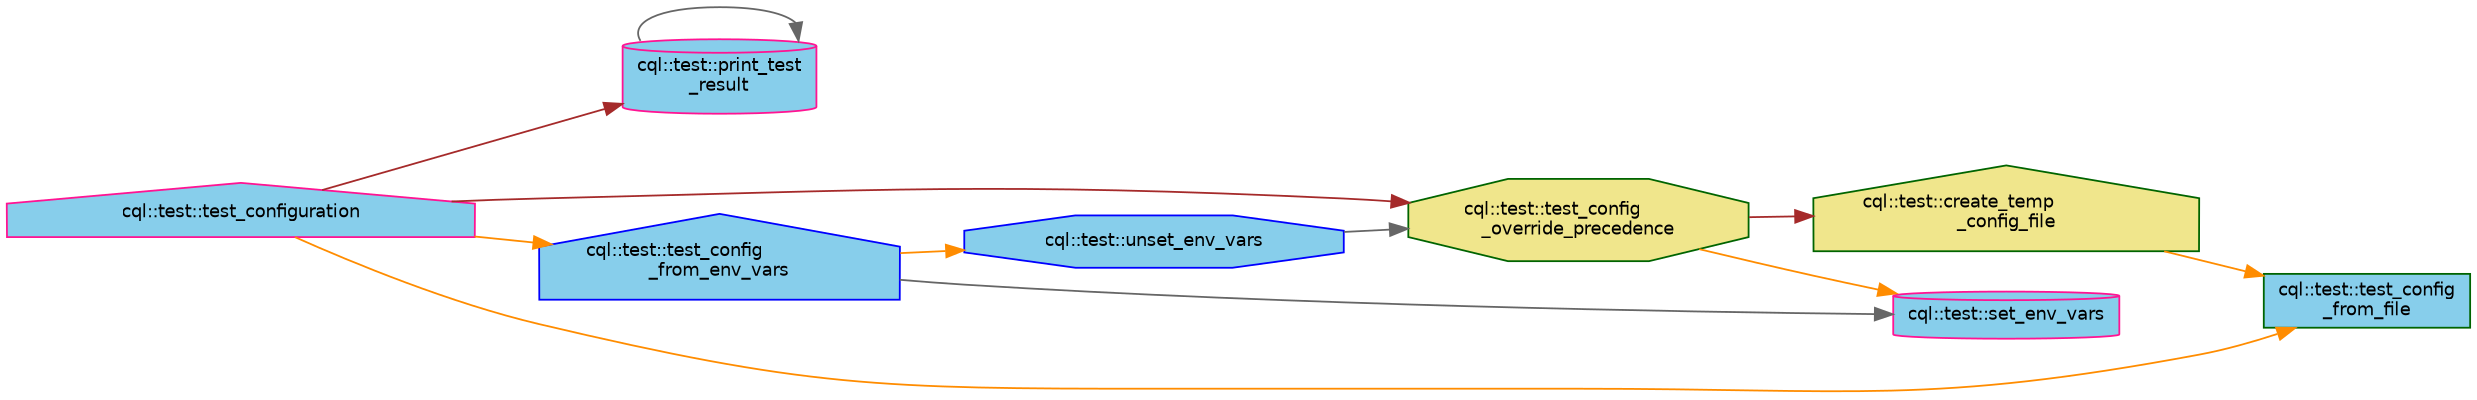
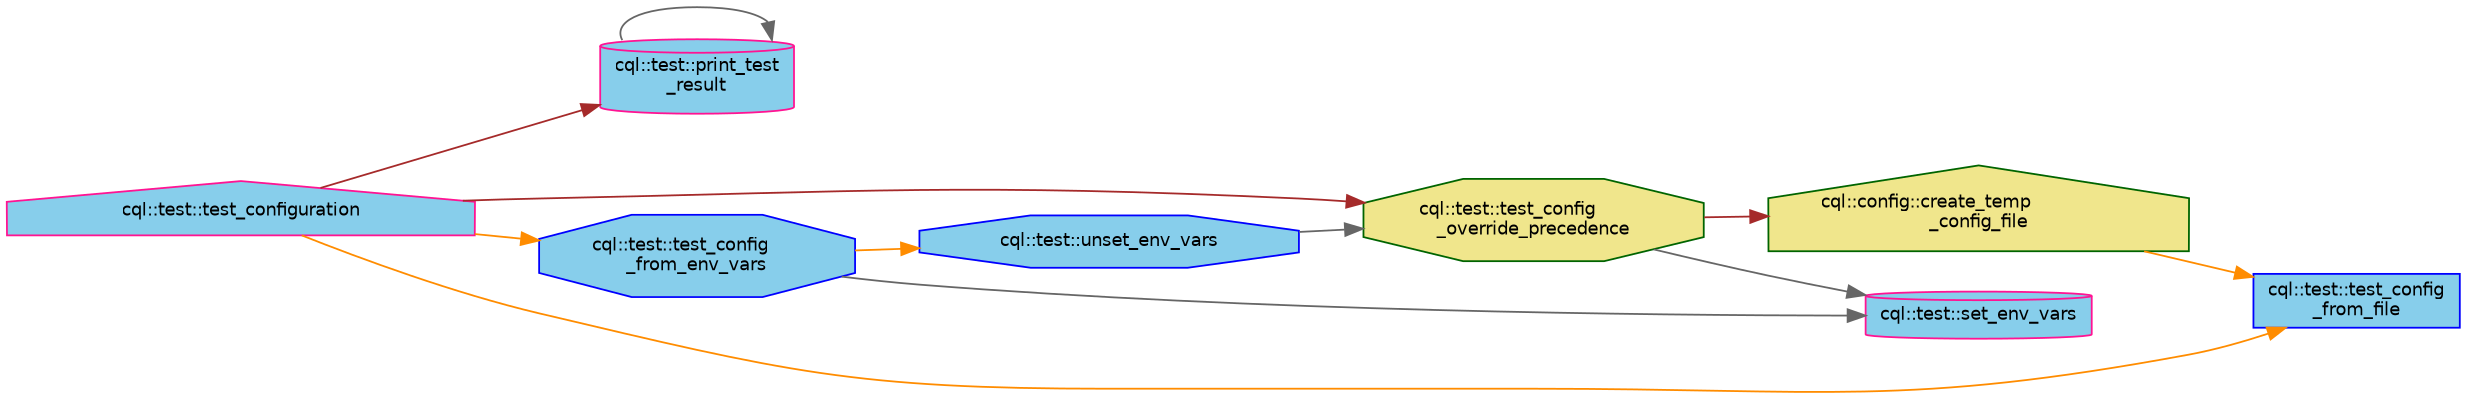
(2006, 213) -> (1979, 213)
(720, 261) -> (697, 256)
(1789, 270) -> (1750, 272)
(2367, 301) -> (2357, 301)
